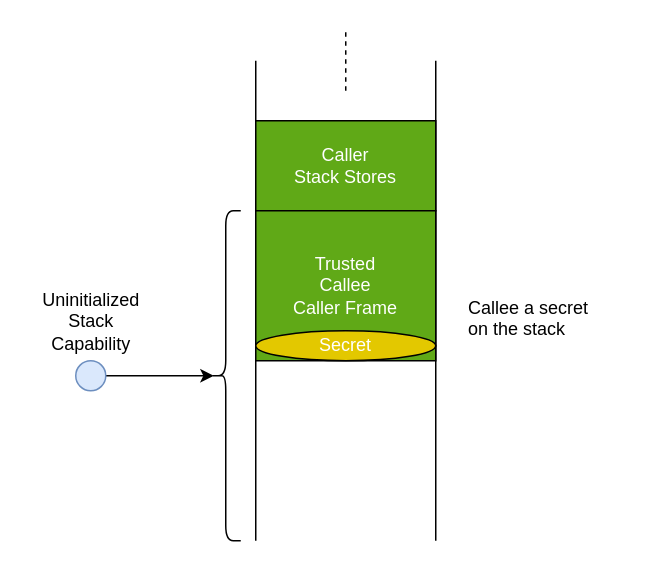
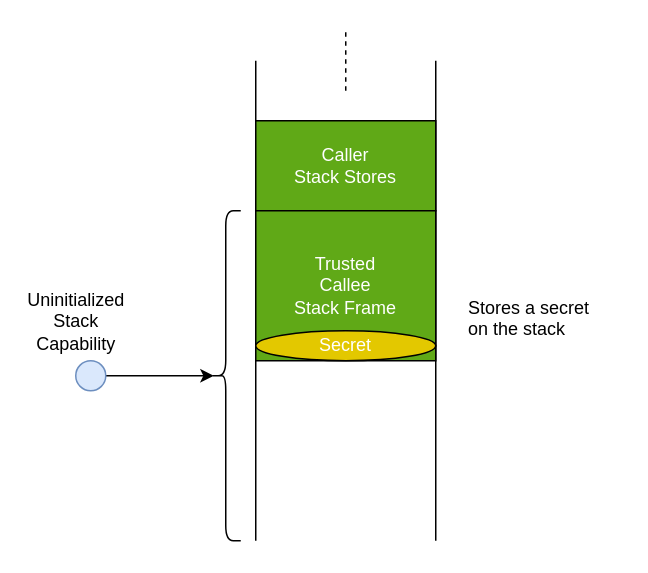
(346, 286) -> (346, 286)
(91, 316) -> (76, 316)
(535, 319) -> (540, 319)
